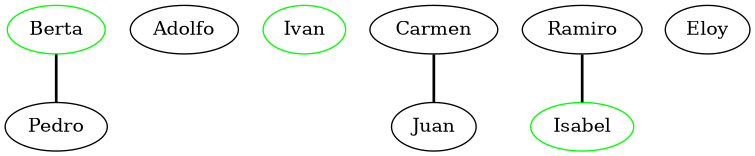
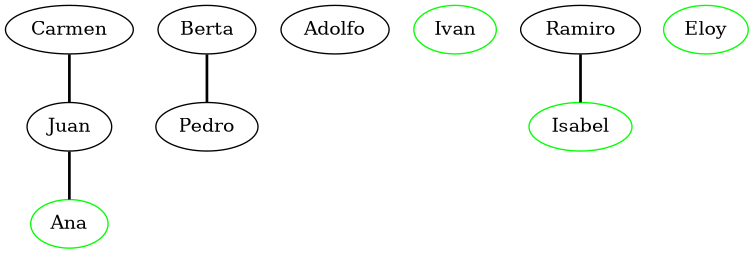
(56, 30) -> (207, 30)
(708, 30) -> (706, 30)
none -> (69, 224)
